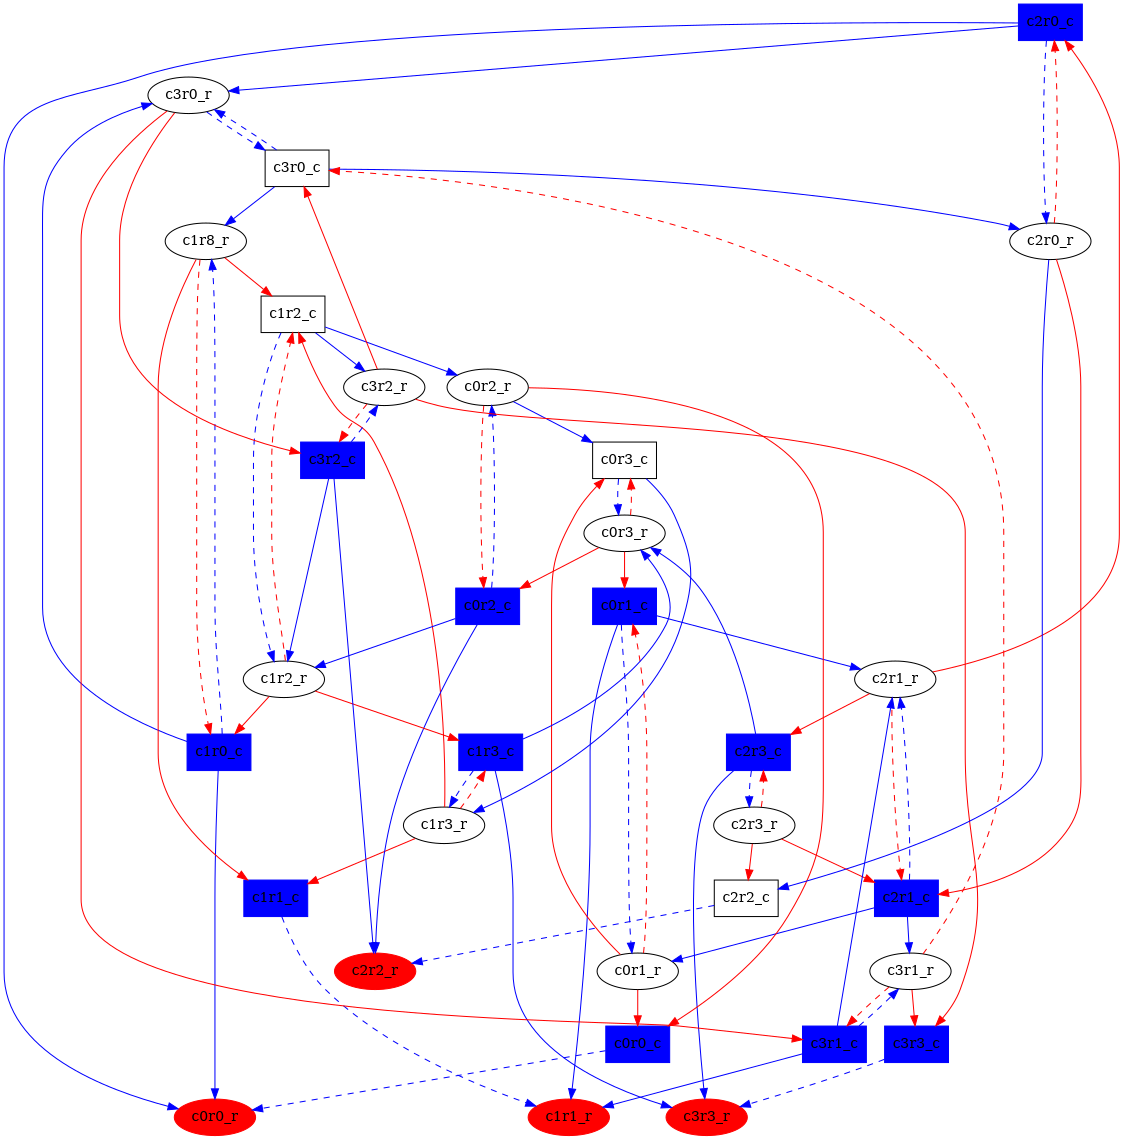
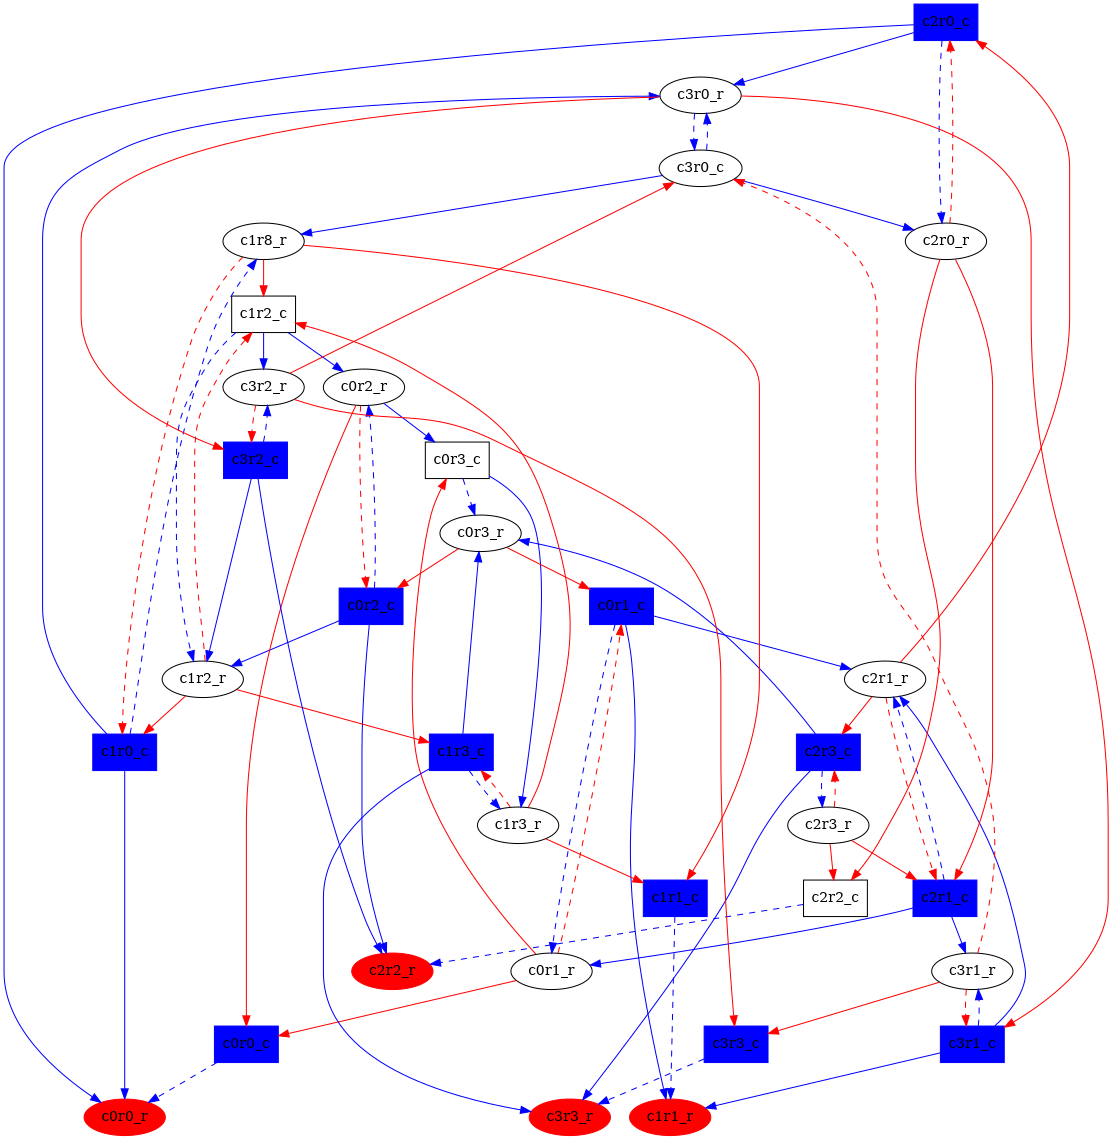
(297, 168) -> (701, 168)
(631, 502) -> none
(1042, 654) -> (931, 573)
